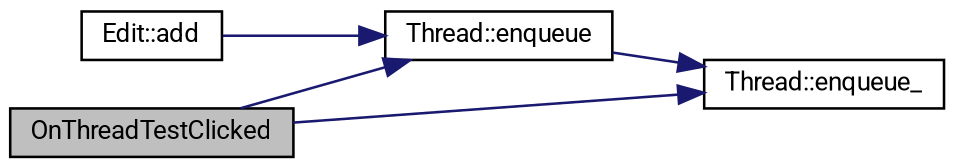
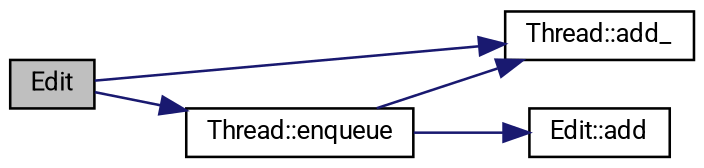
(291, 36) -> (458, 133)
(824, 84) -> (600, 36)
(152, 133) -> (52, 84)
